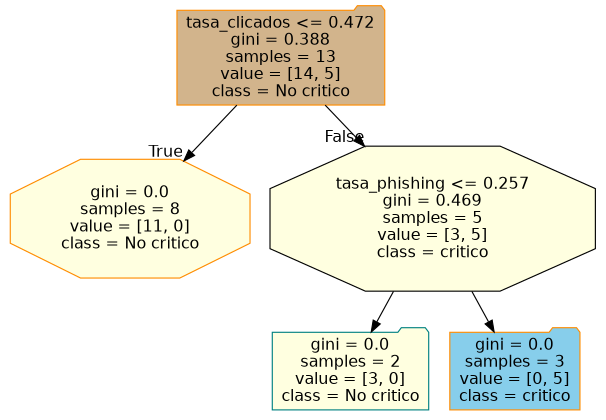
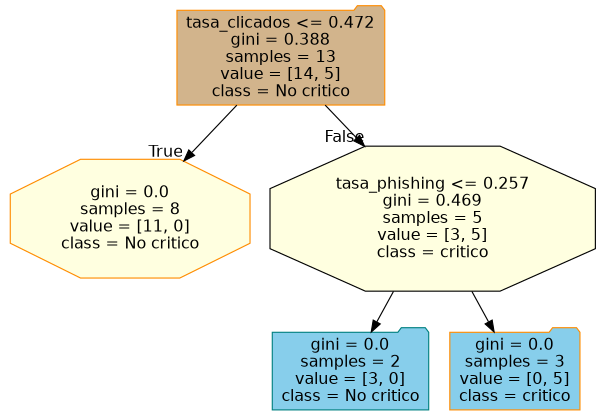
(350, 371) -> (350, 371)
